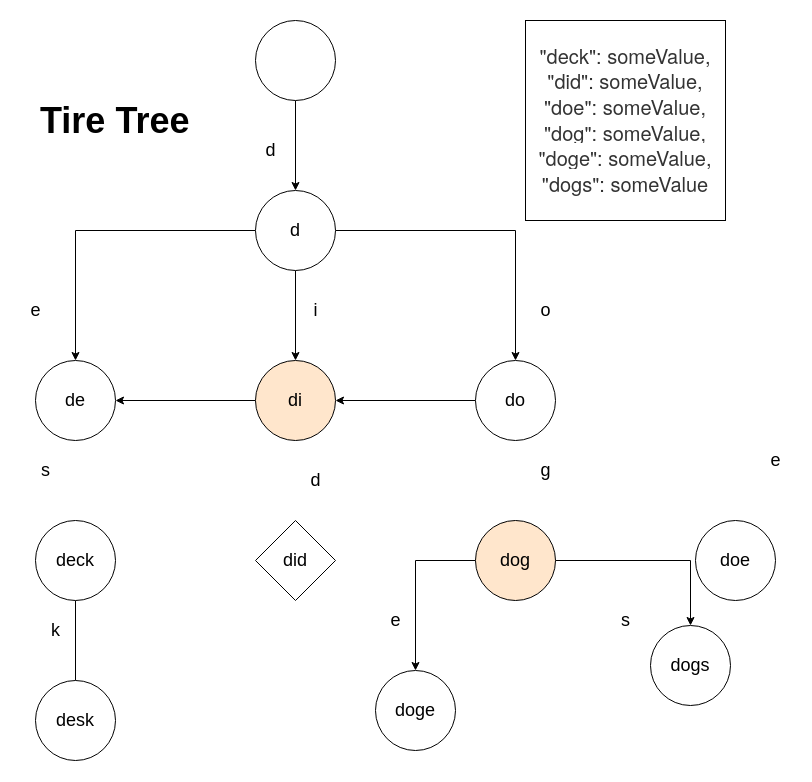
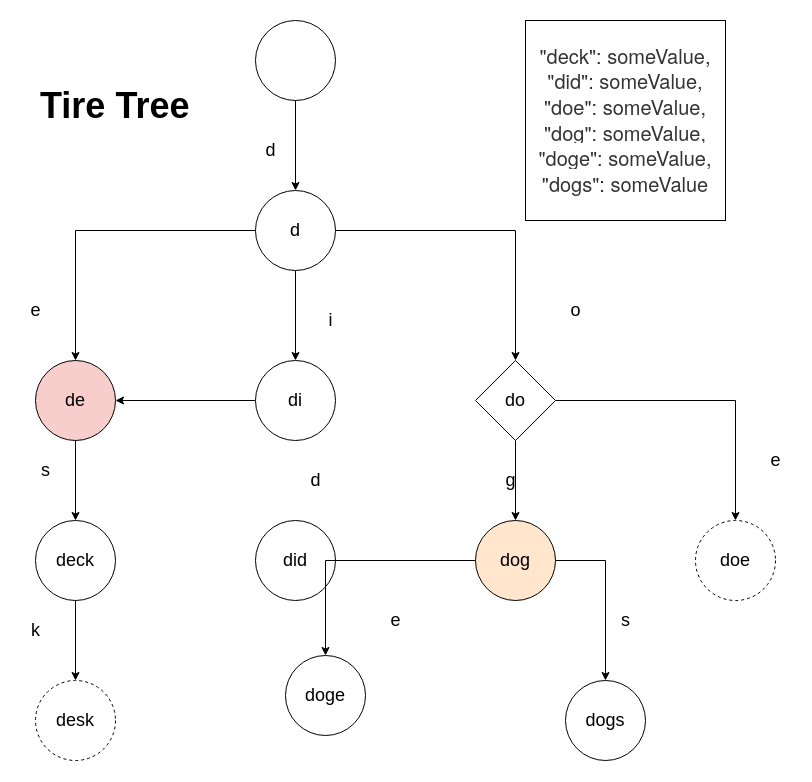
(118, 121) -> (118, 106)
(316, 311) -> (331, 321)
(546, 311) -> (576, 311)
(76, 401) -> (76, 401)
(296, 401) -> (296, 401)
(409, 401) -> (516, 477)
(516, 401) -> (516, 401)
none -> (702, 401)
(546, 471) -> (511, 481)
none -> (76, 477)
(296, 561) -> (296, 561)
(736, 561) -> (736, 561)
(56, 631) -> (36, 631)
(691, 666) -> (606, 721)
(76, 675) -> (76, 672)
(416, 711) -> (326, 696)
(76, 721) -> (76, 721)
